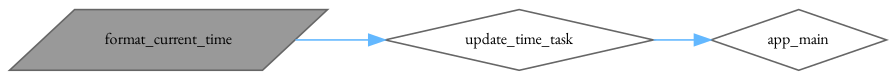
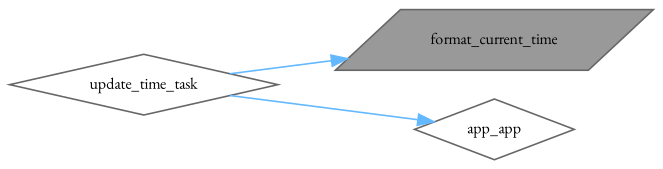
(332, 40) -> (281, 67)
(799, 40) -> (494, 129)
